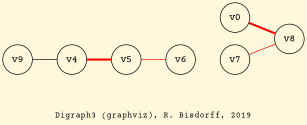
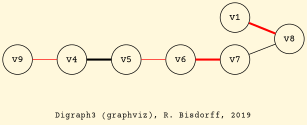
(235, 18) -> (235, 18)
(262, 49) -> (262, 49)
(45, 60) -> (45, 60)
(99, 60) -> (99, 60)
none -> (208, 60)
